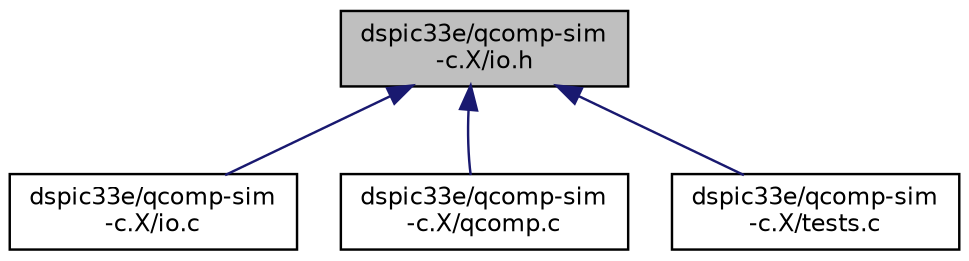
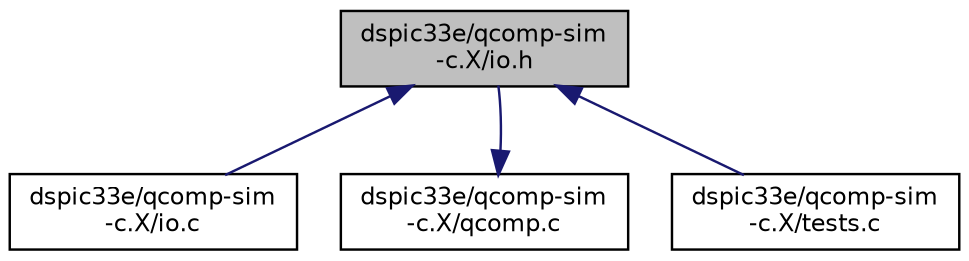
(468, 143) -> (501, 118)
